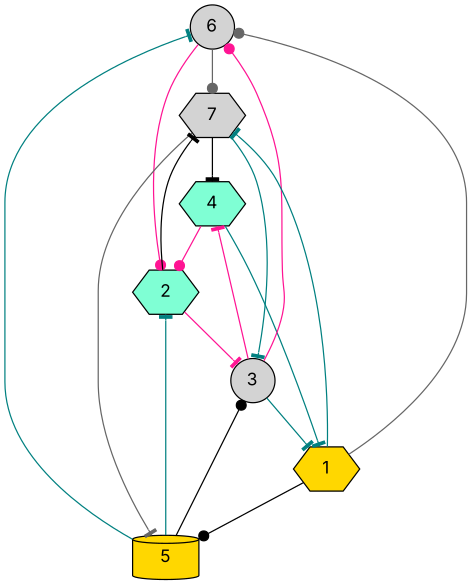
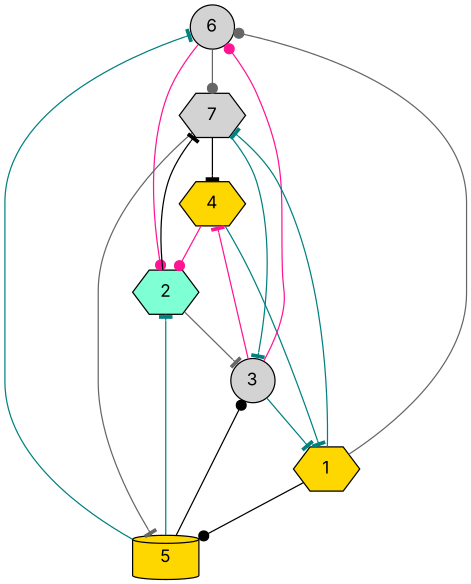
(212, 204) -> (212, 204)
(209, 336) -> (209, 336)
